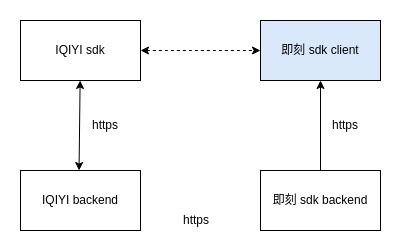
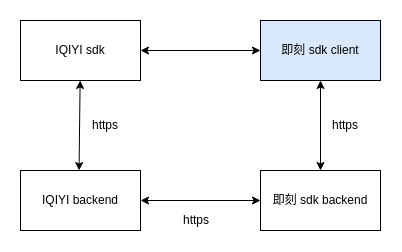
(201, 51) -> (201, 51)
(321, 165) -> (321, 162)
none -> (201, 201)
